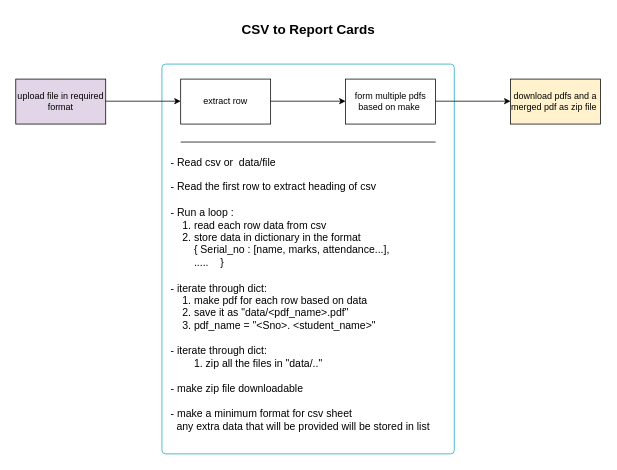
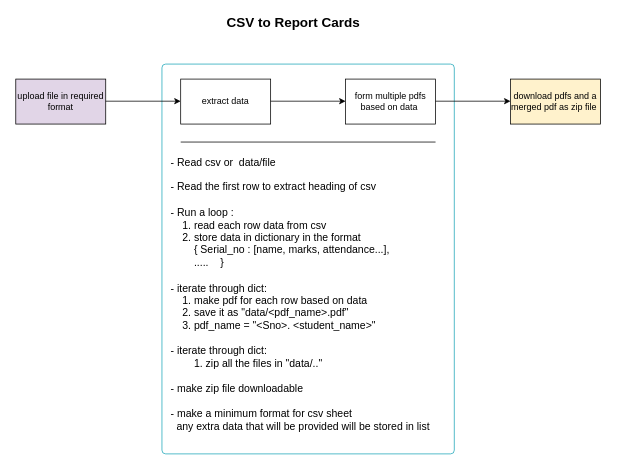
(308, 30) -> (293, 23)
(225, 102) -> (225, 102)
(390, 102) -> (390, 102)
